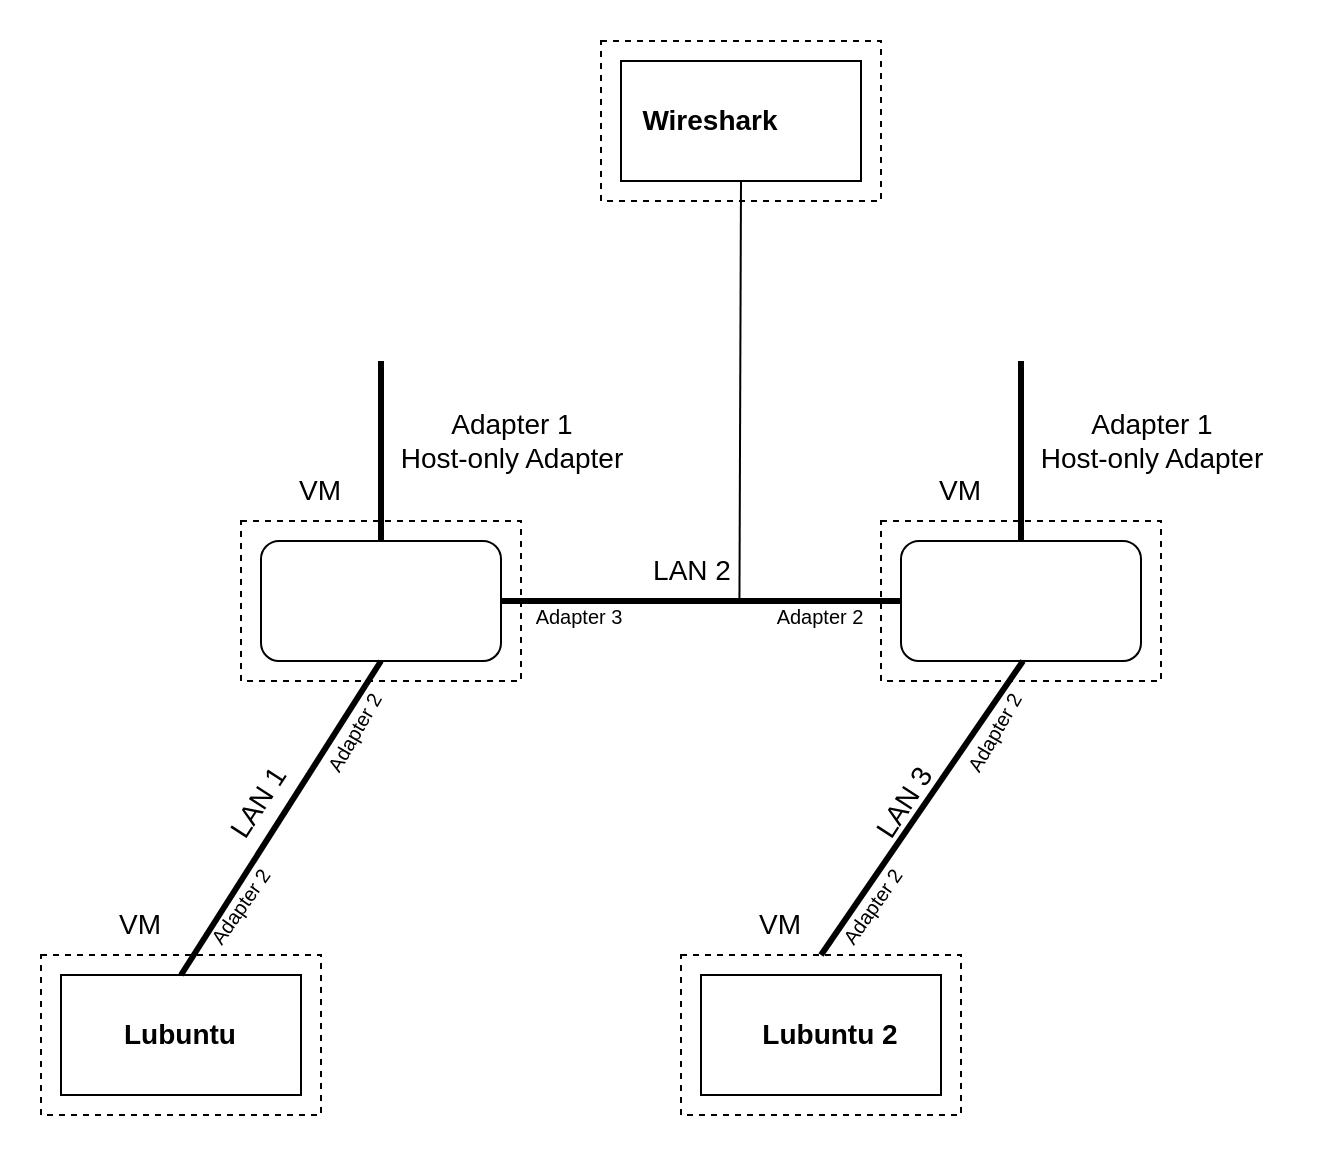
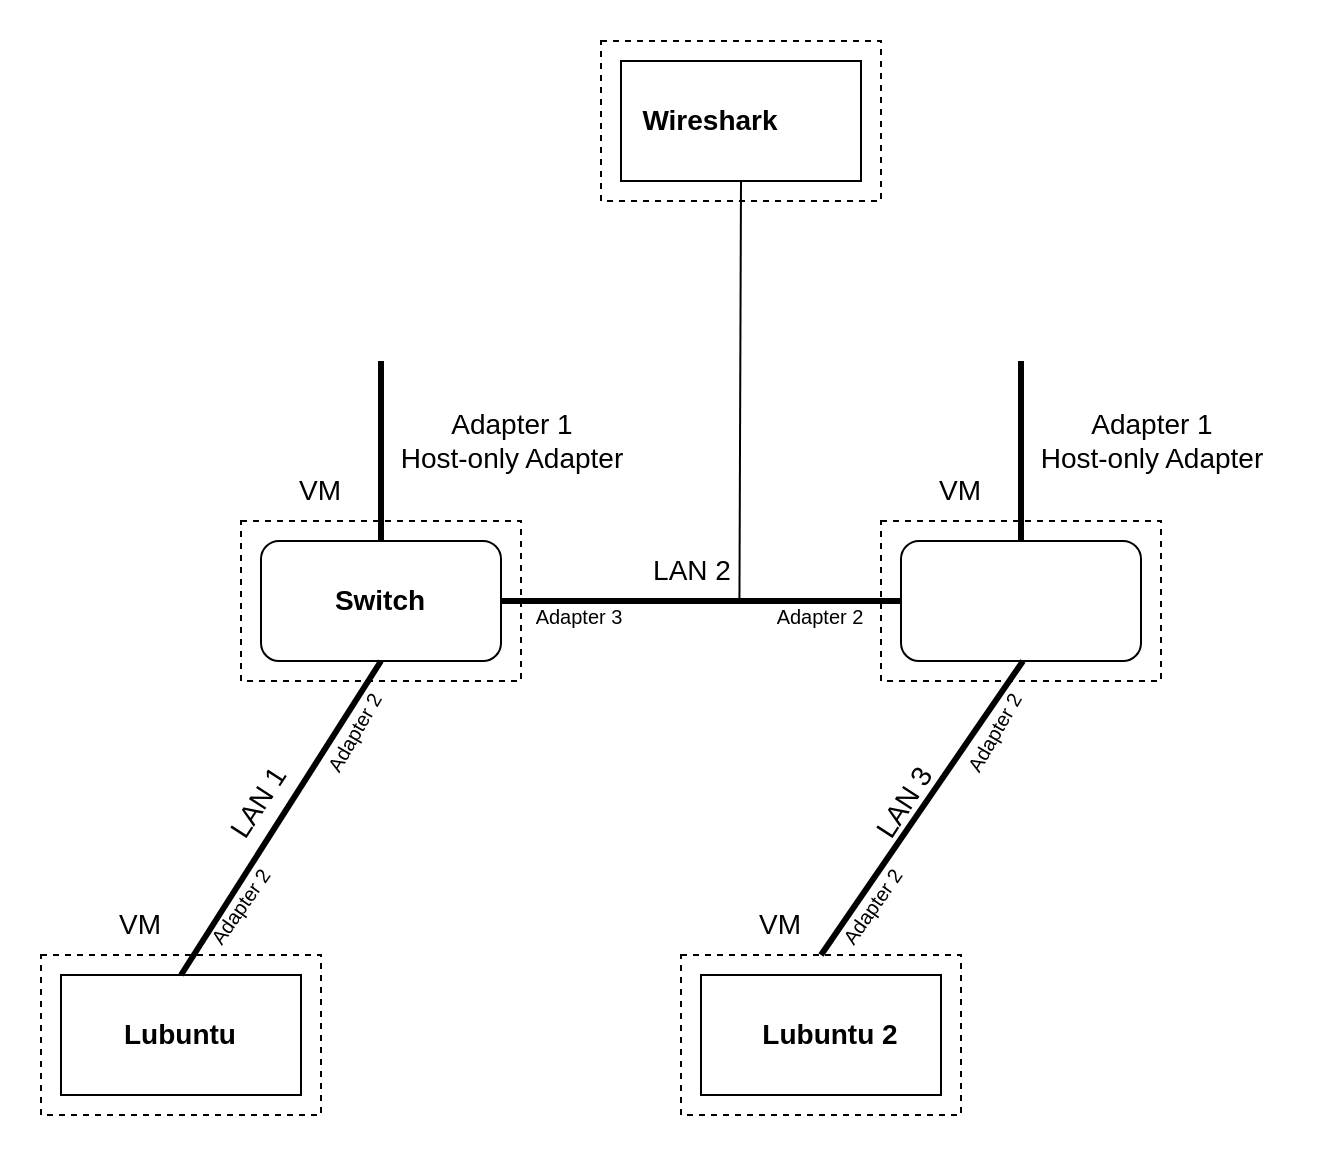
none -> (381, 601)
